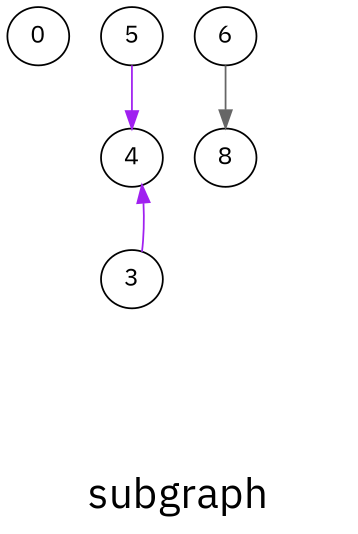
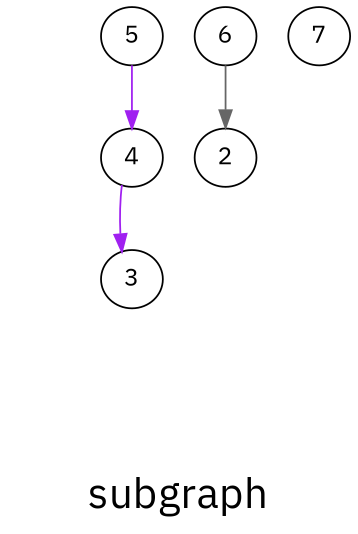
(38, 36) -> none
none -> (319, 36)
(226, 158) -> (226, 158)
(144, 228) -> (120, 209)
